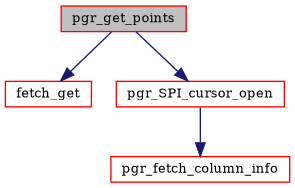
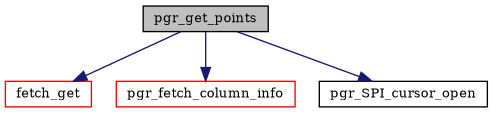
(124, 19) -> (206, 19)
(200, 94) -> (403, 94)
(200, 125) -> (206, 50)
